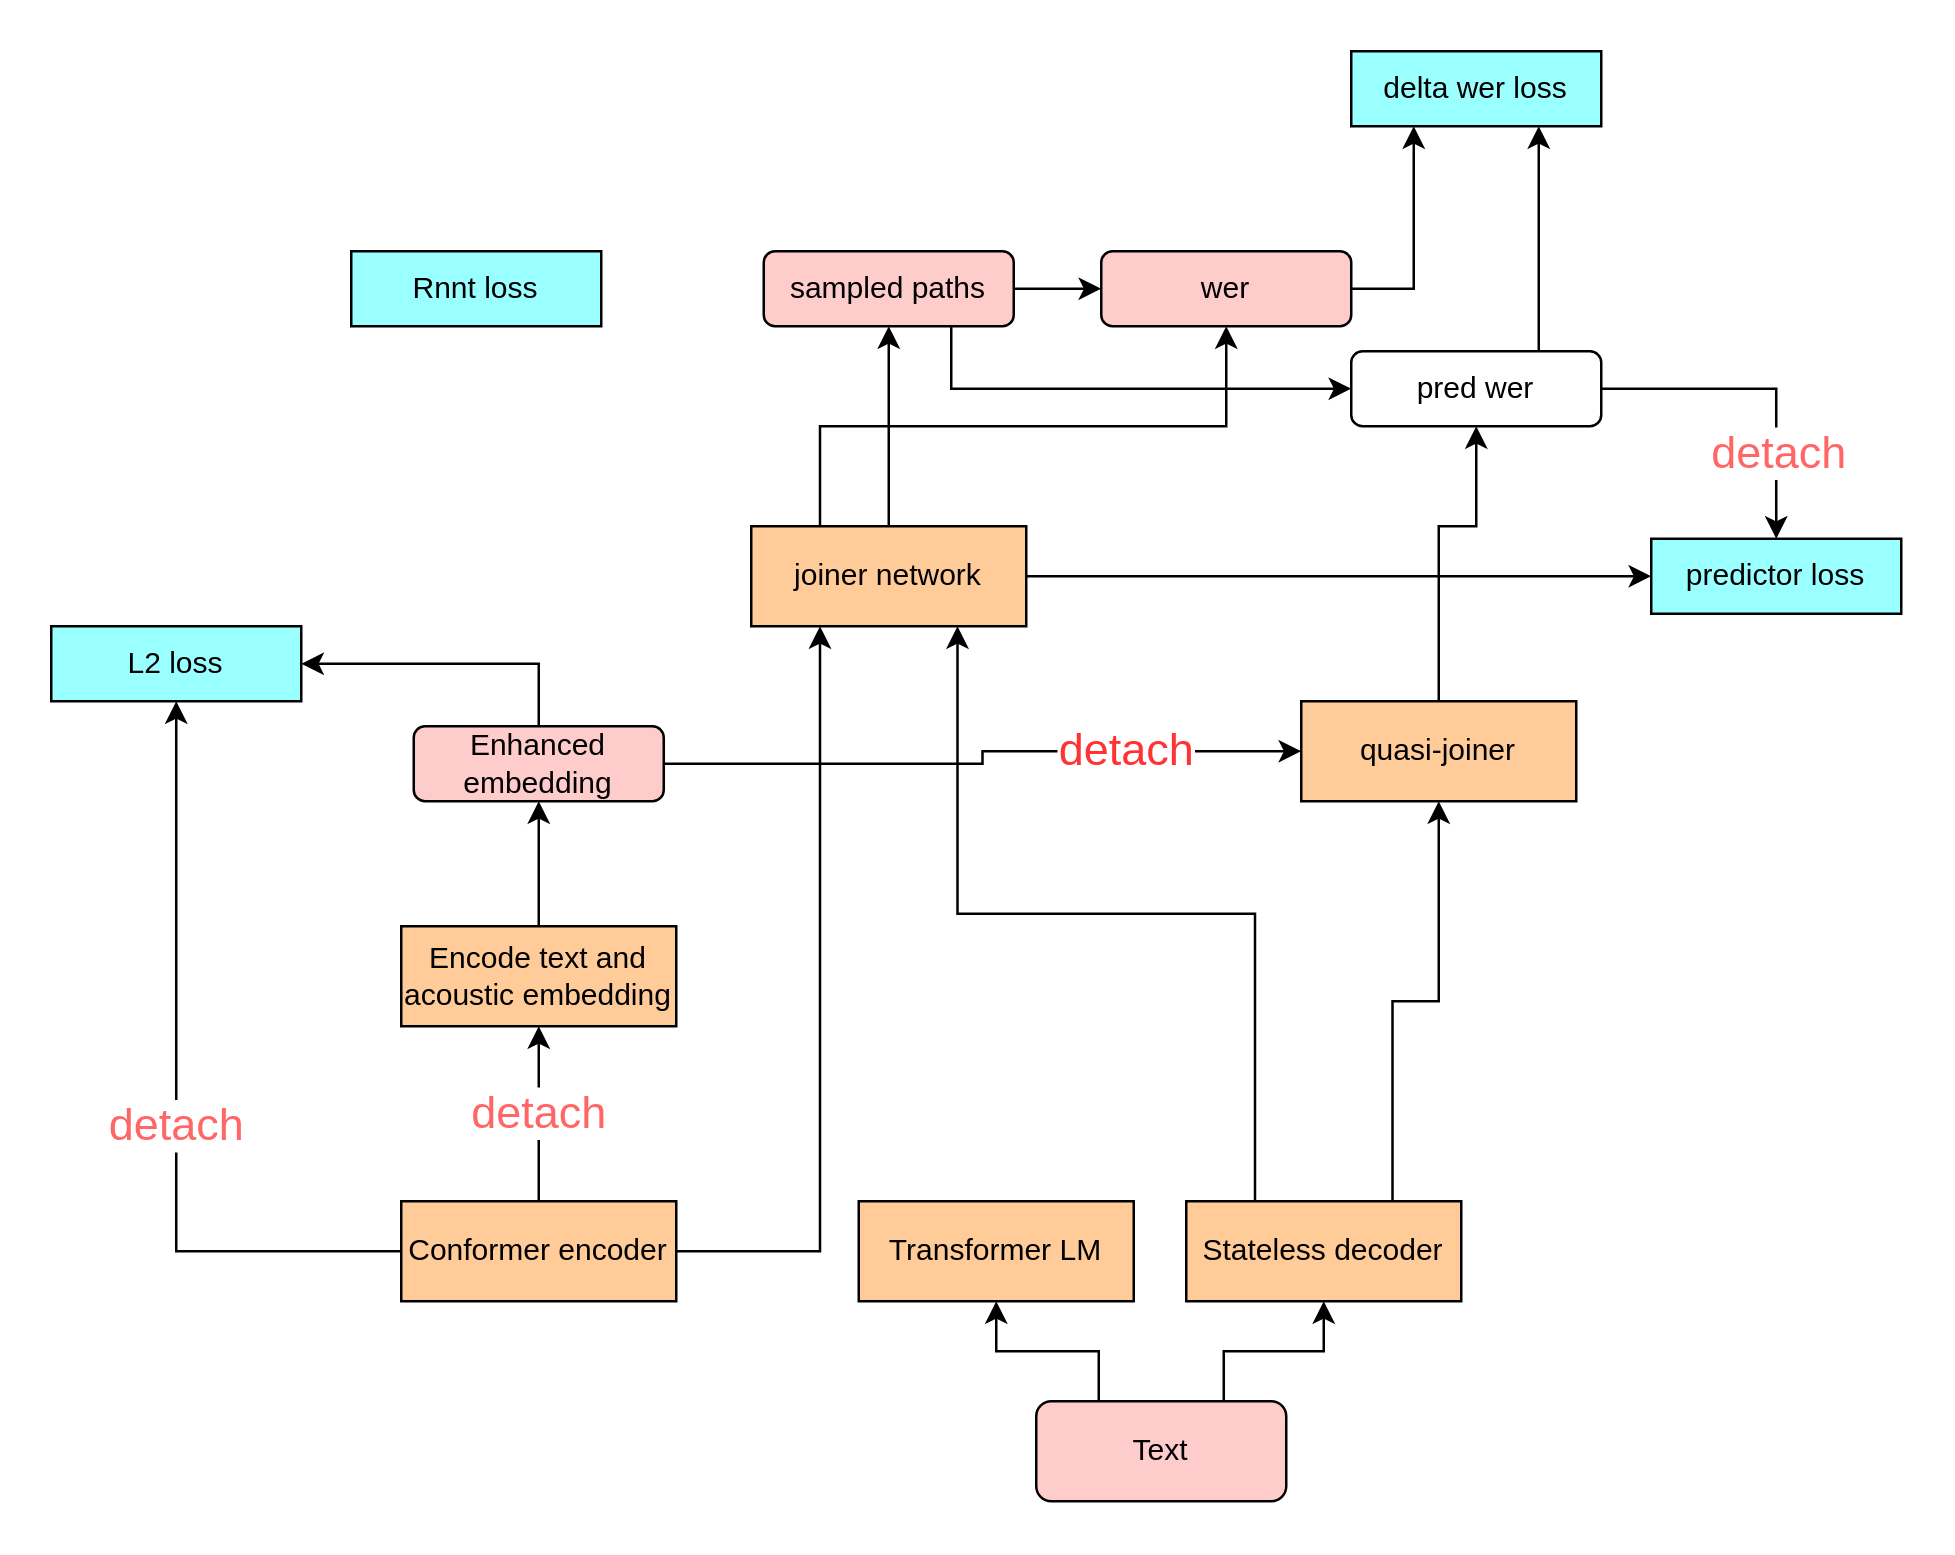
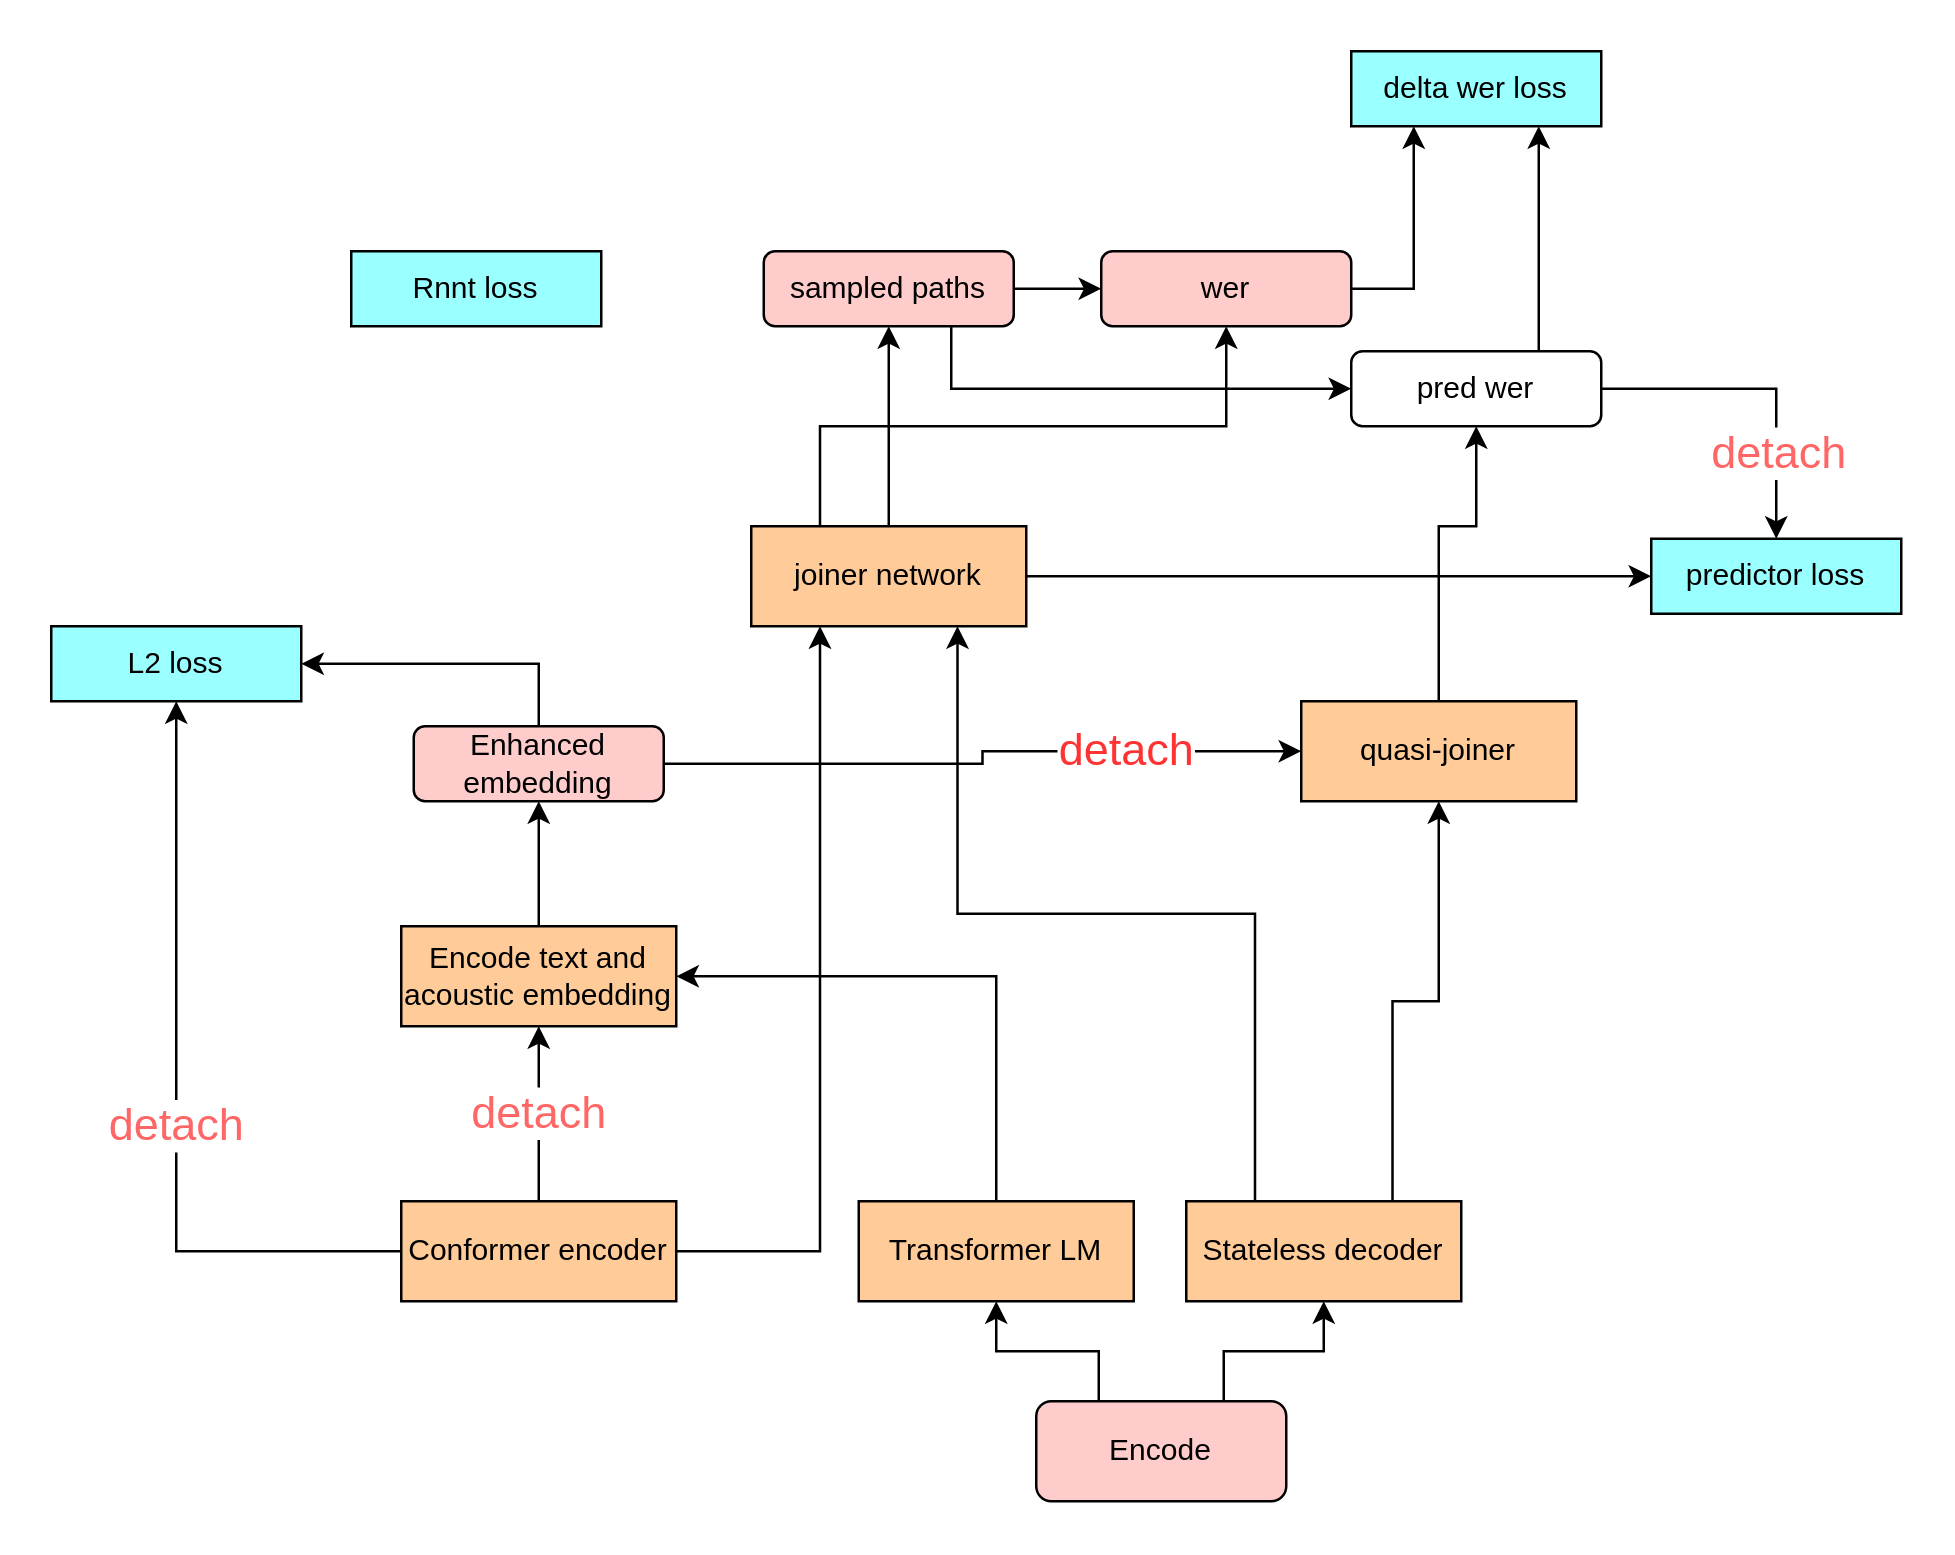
none -> (996, 1003)
(1161, 1451) -> (1161, 1451)
